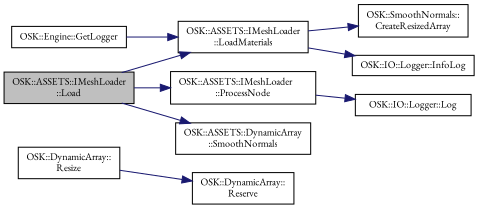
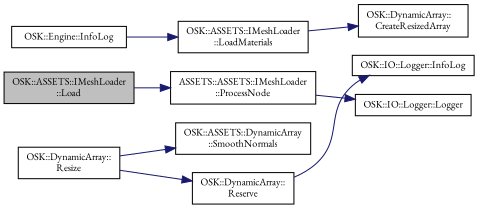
(413, 21) -> (413, 21)
(69, 37) -> (69, 37)
(327, 51) -> (333, 133)
(151, 64) -> none
(243, 88) -> (243, 88)
(413, 105) -> (413, 105)
(151, 112) -> (143, 153)
